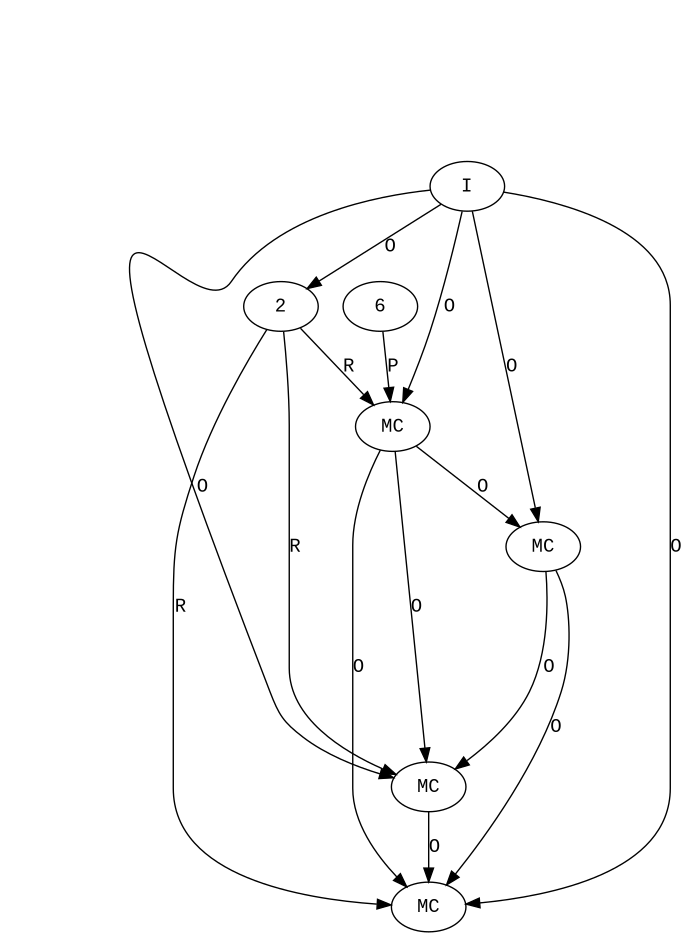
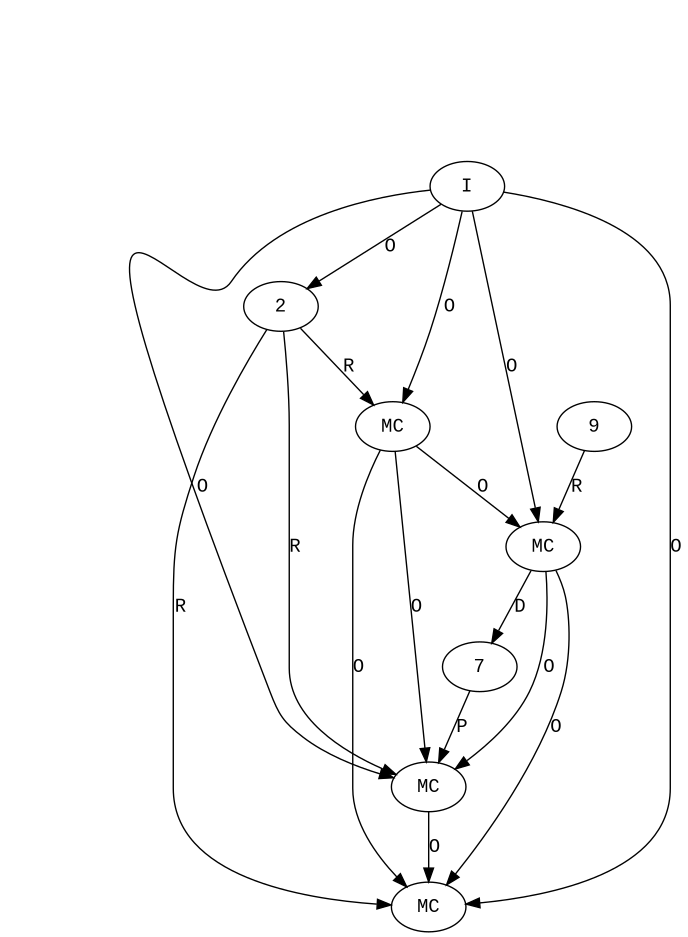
(380, 306) -> none
none -> (594, 427)
none -> (480, 667)
